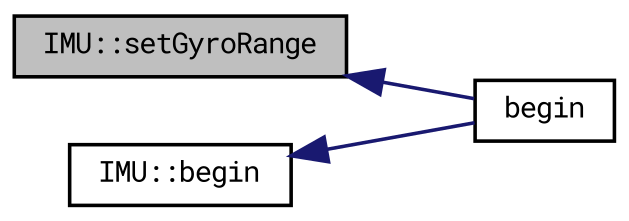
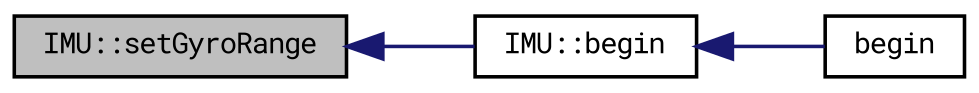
(428, 90) -> (429, 46)
